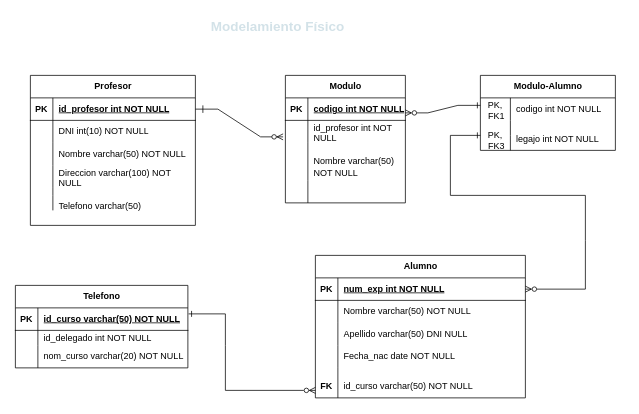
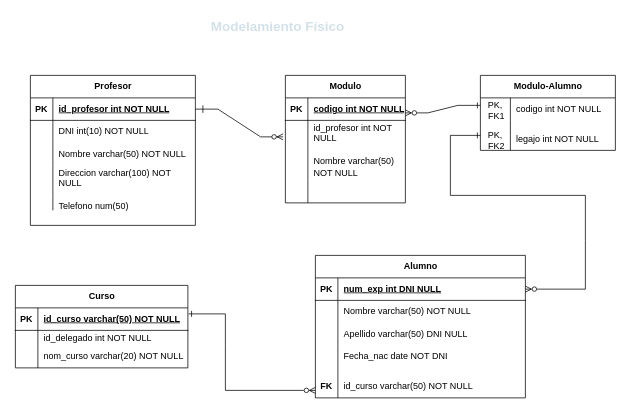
(495, 139) -> (495, 139)
(107, 207) -> (97, 207)
(390, 289) -> (390, 289)
(102, 297) -> (102, 297)
(398, 357) -> (396, 357)
